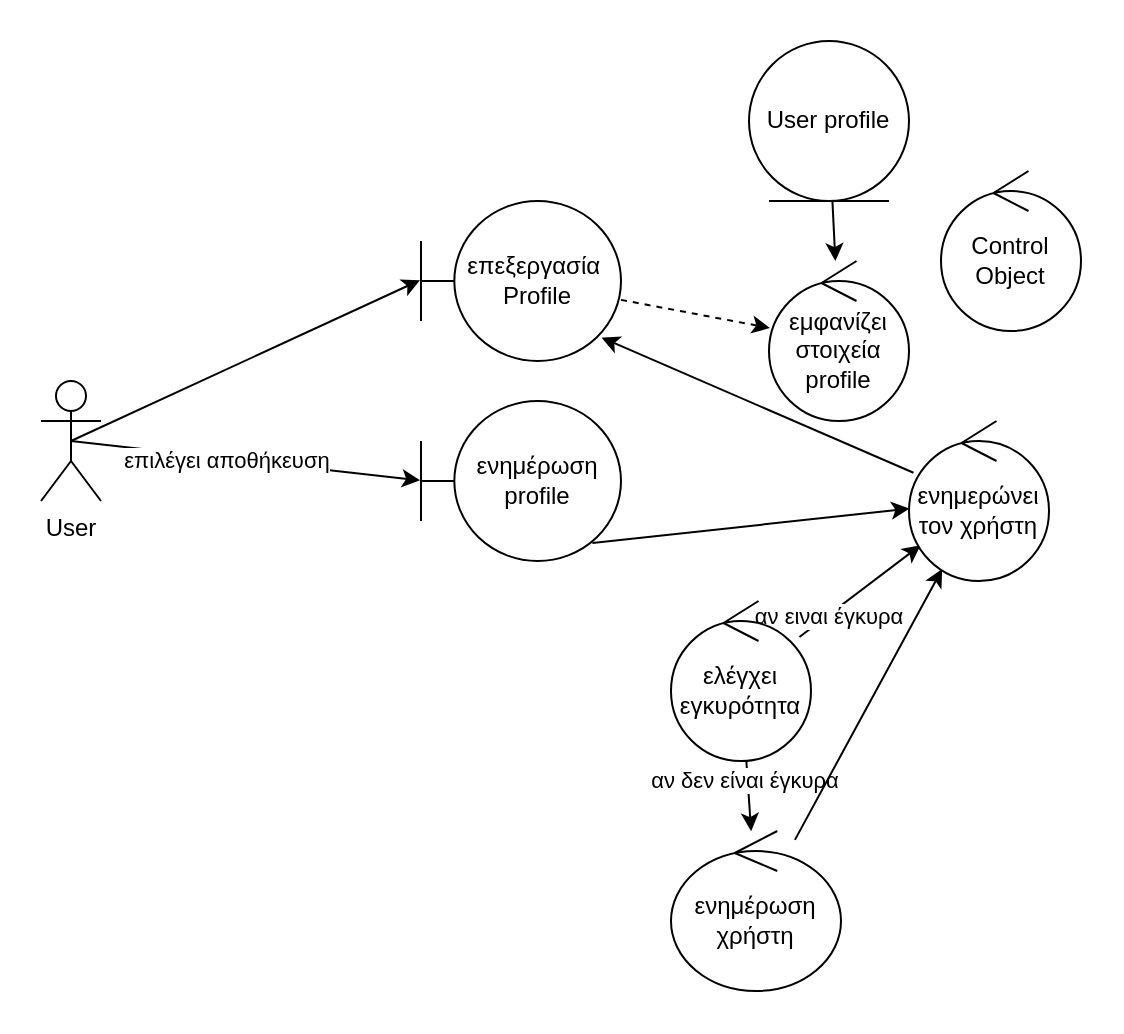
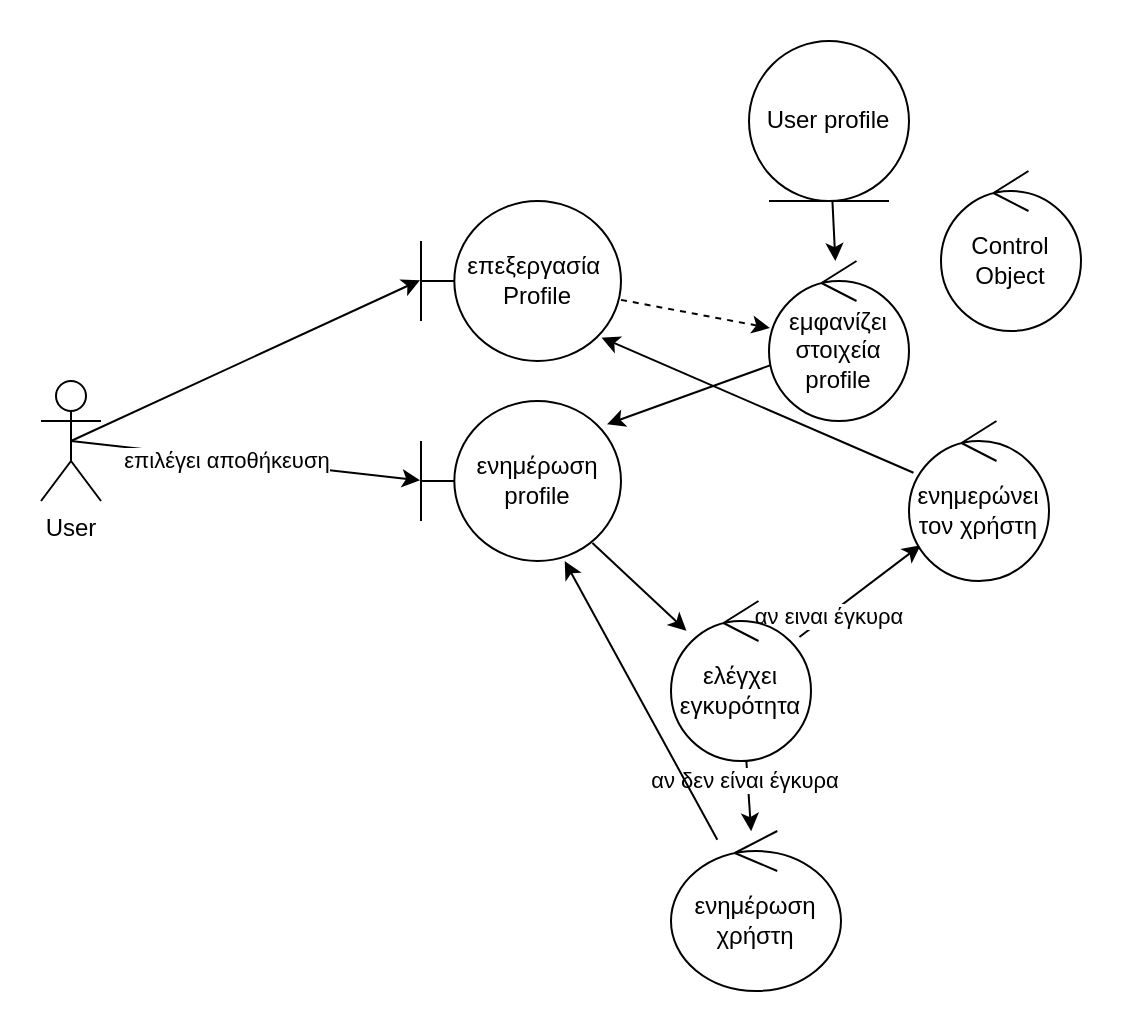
none -> (664, 404)
(745, 527) -> (634, 582)
(865, 710) -> (644, 706)
